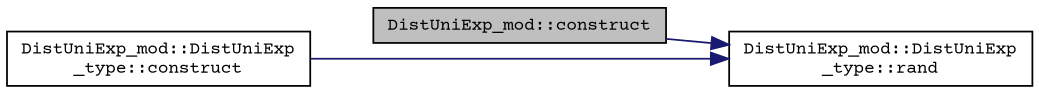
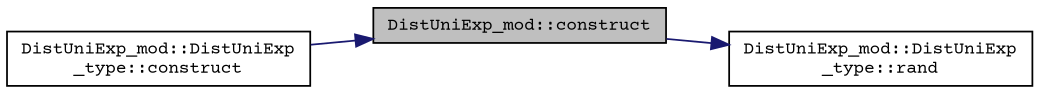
(511, 59) -> (333, 43)
